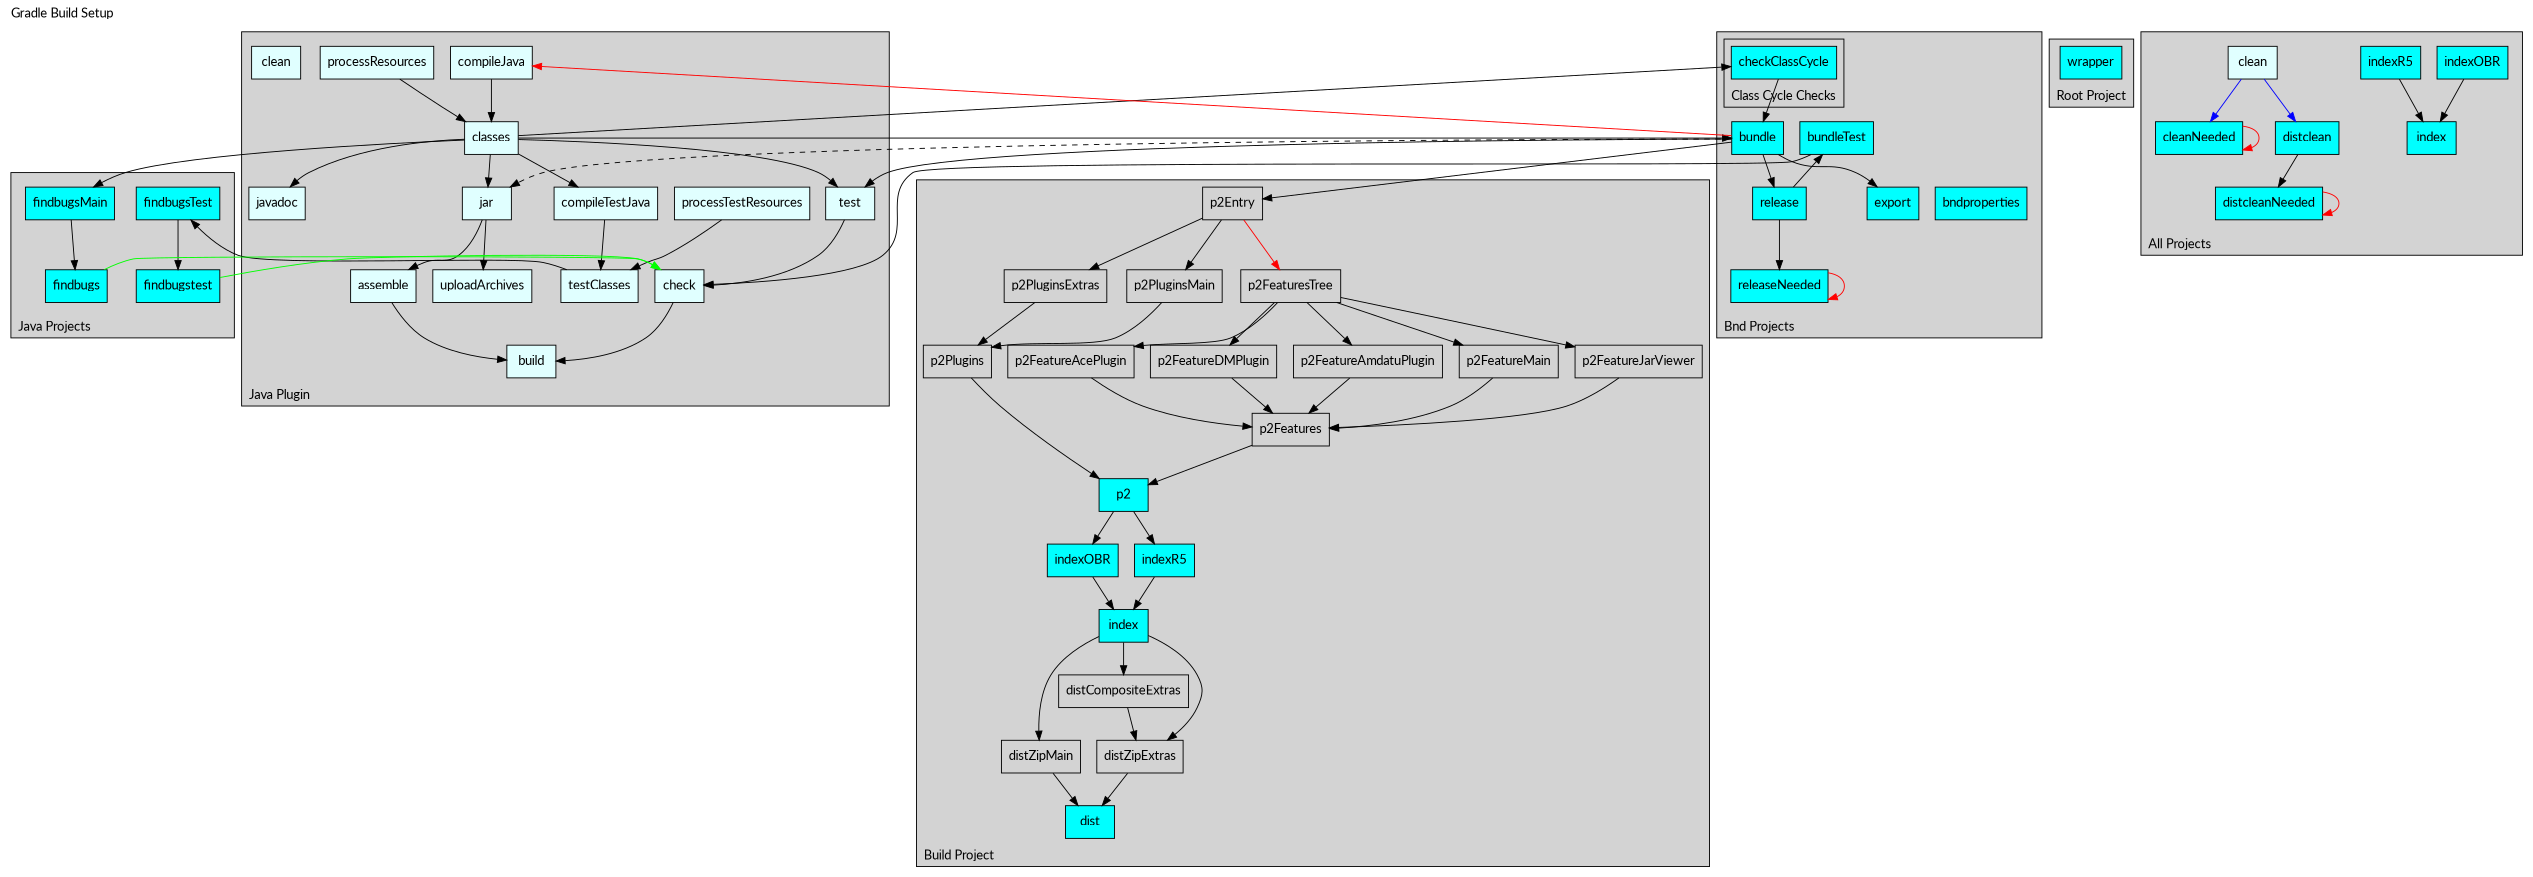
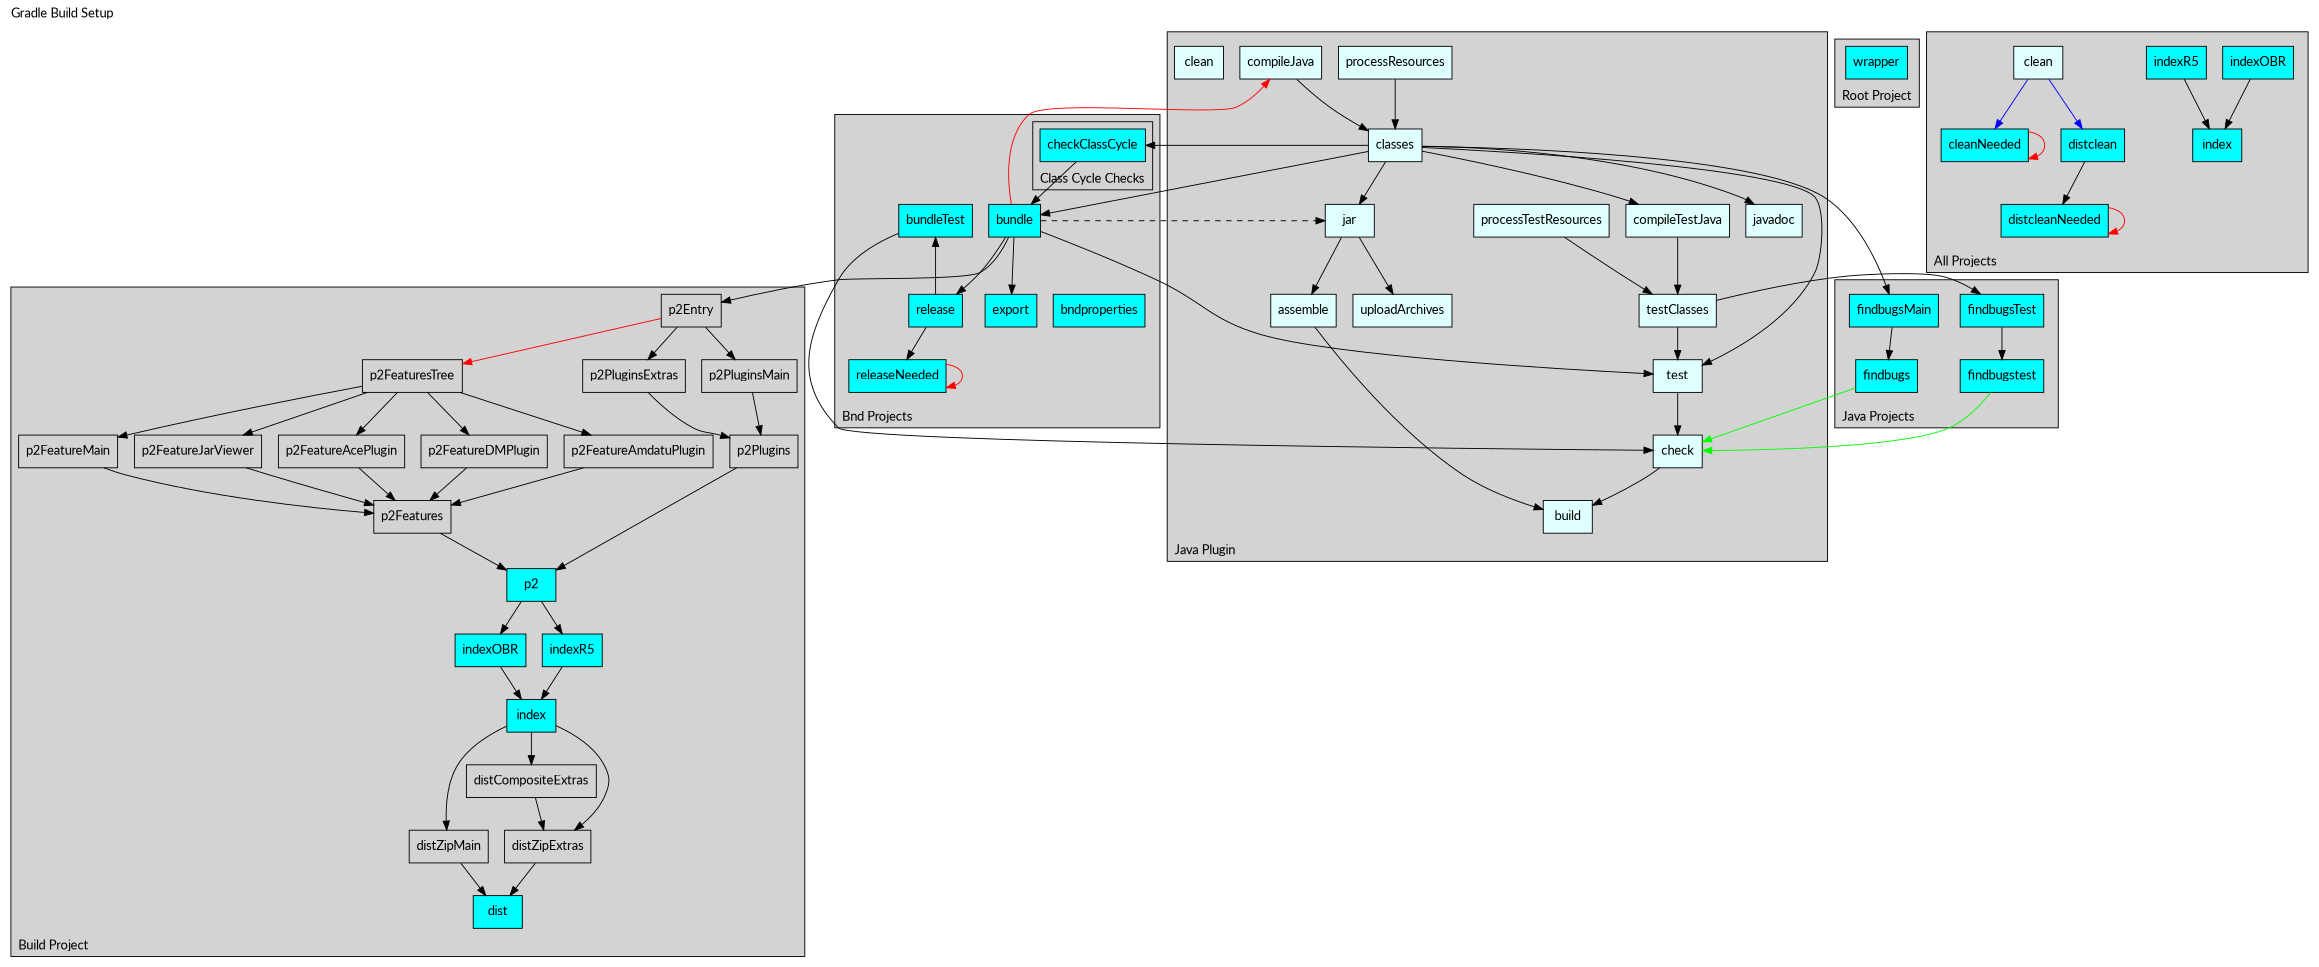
none -> (1678, 339)
